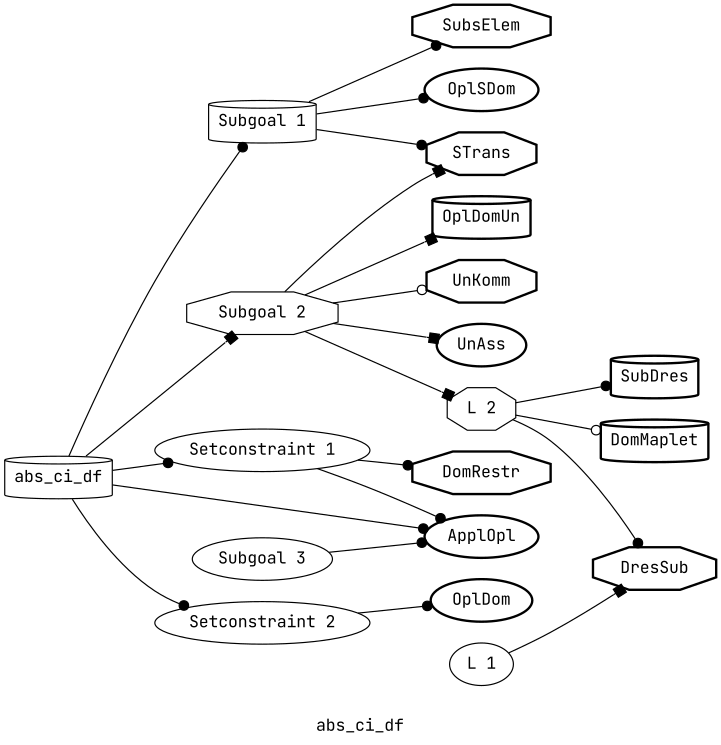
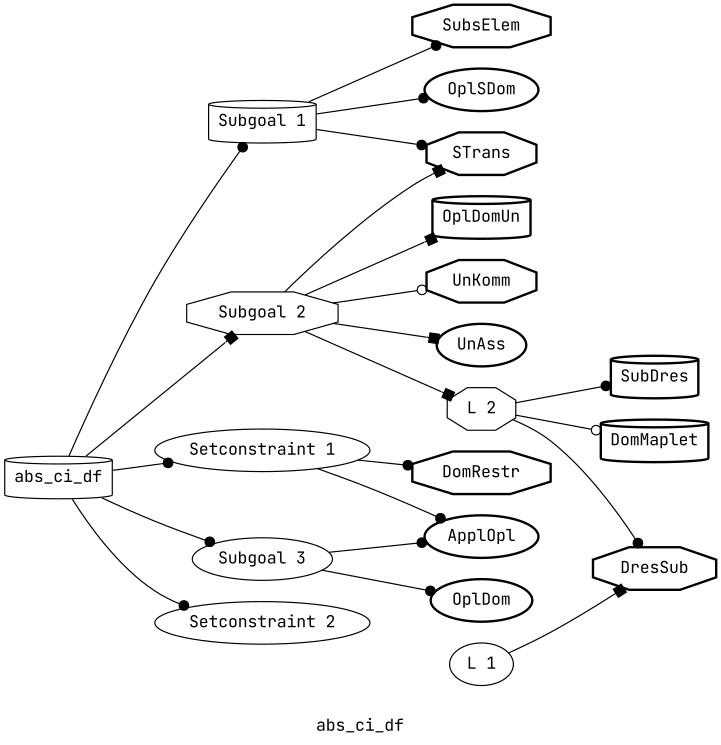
(265, 506) -> (153, 521)
(390, 610) -> (374, 580)
